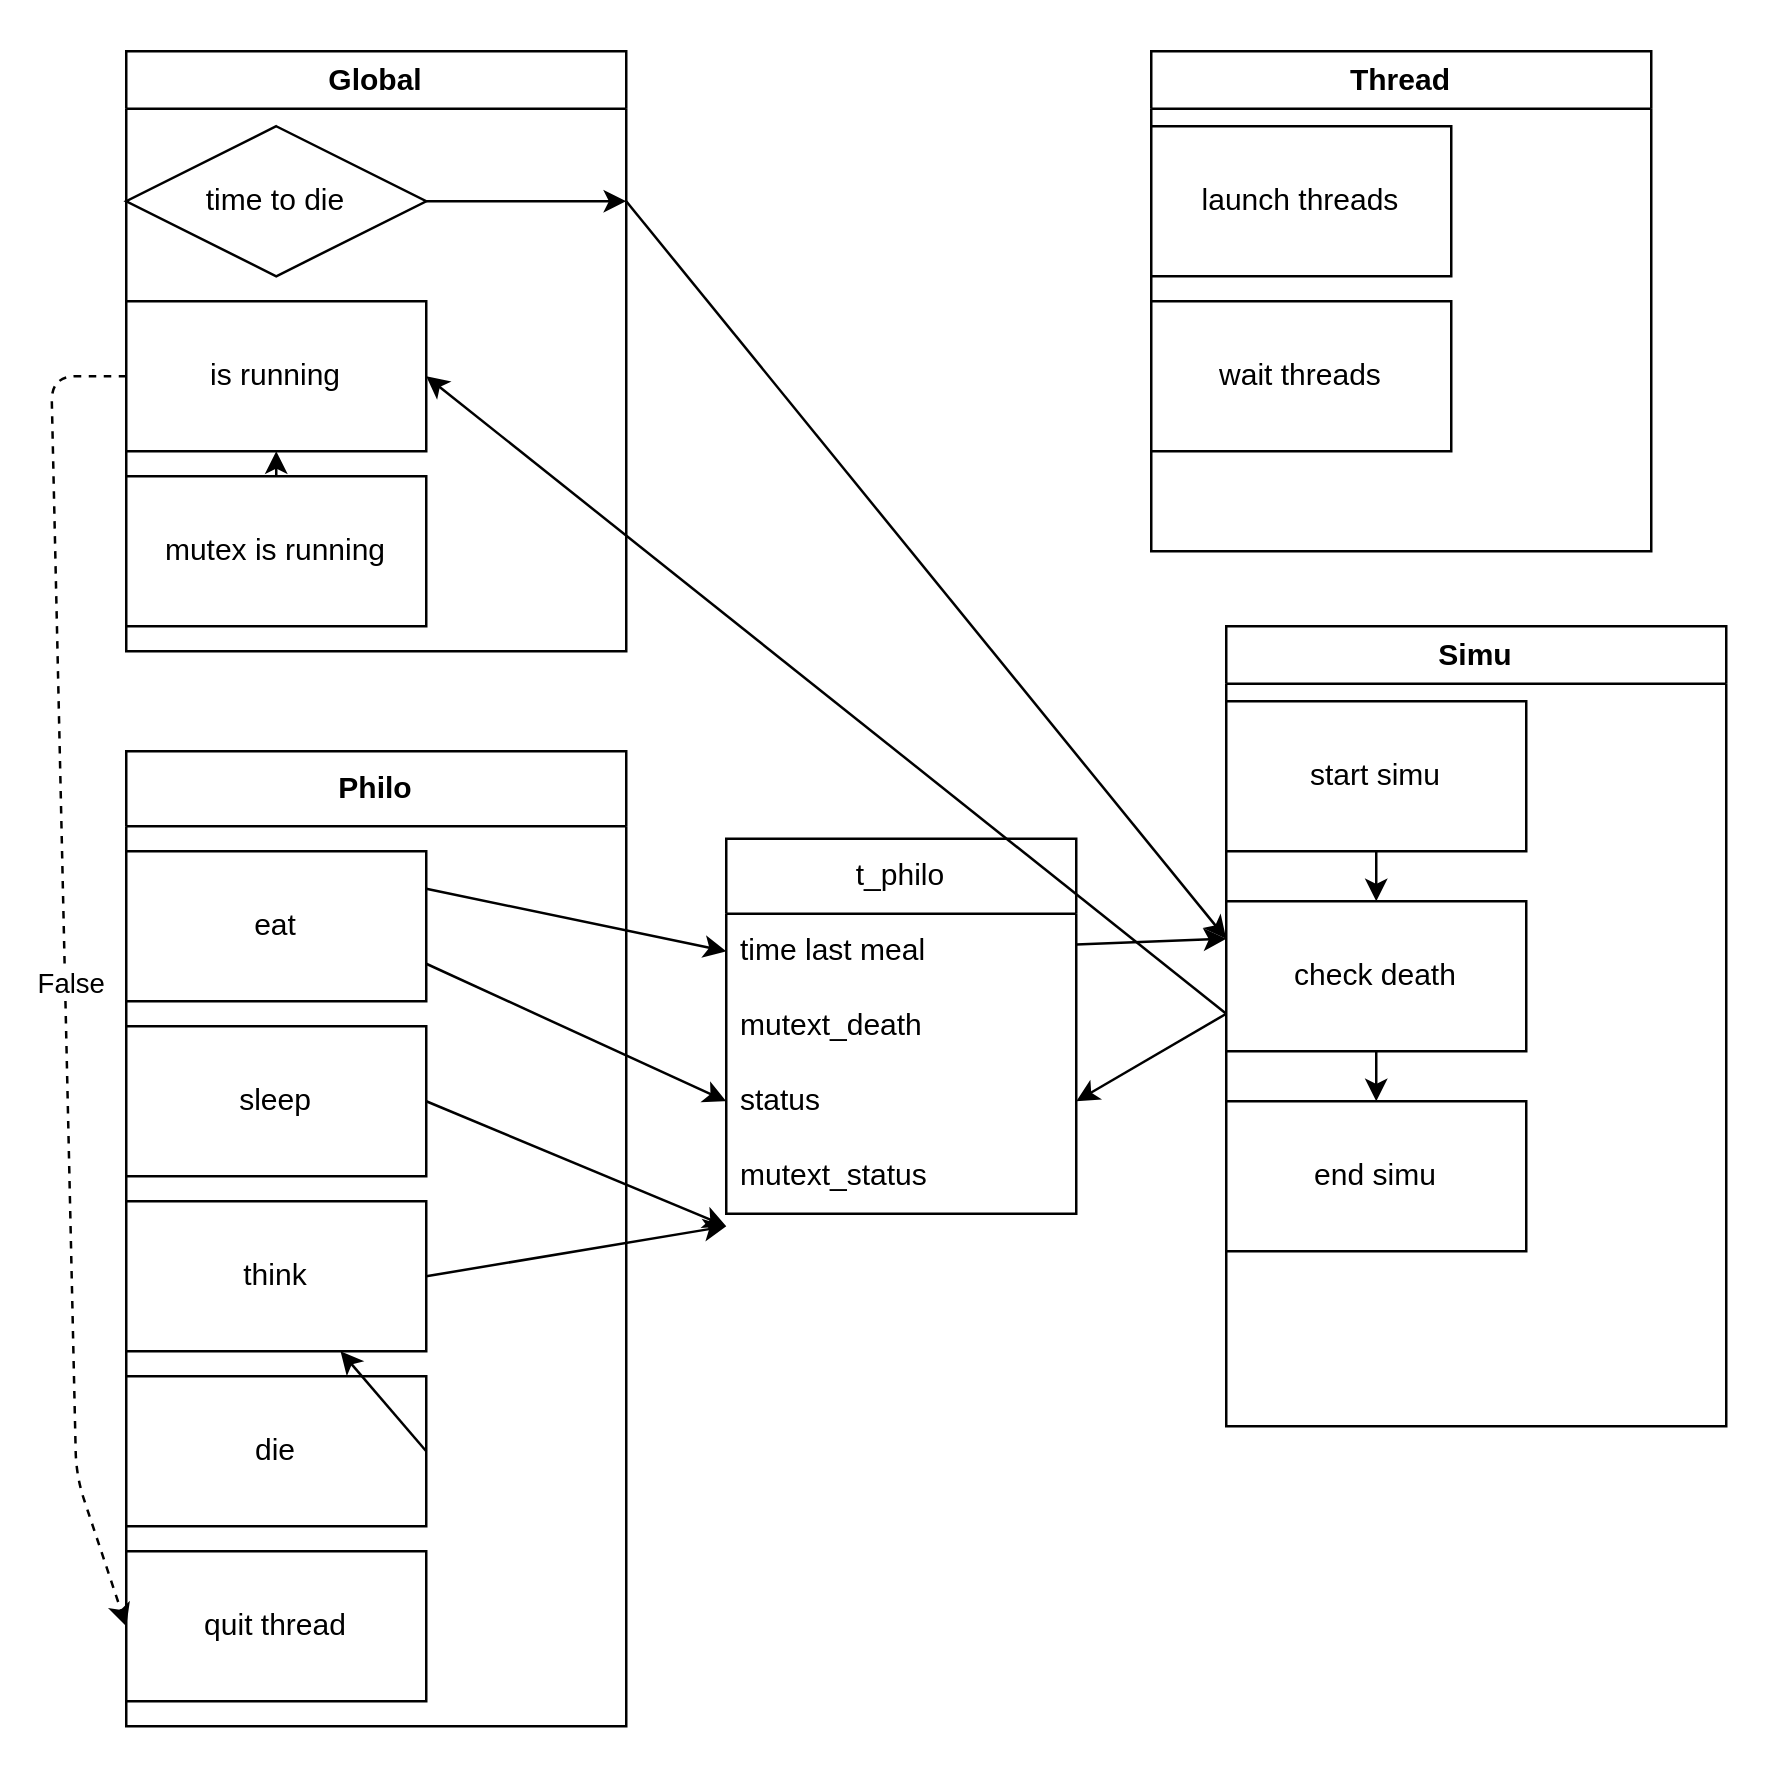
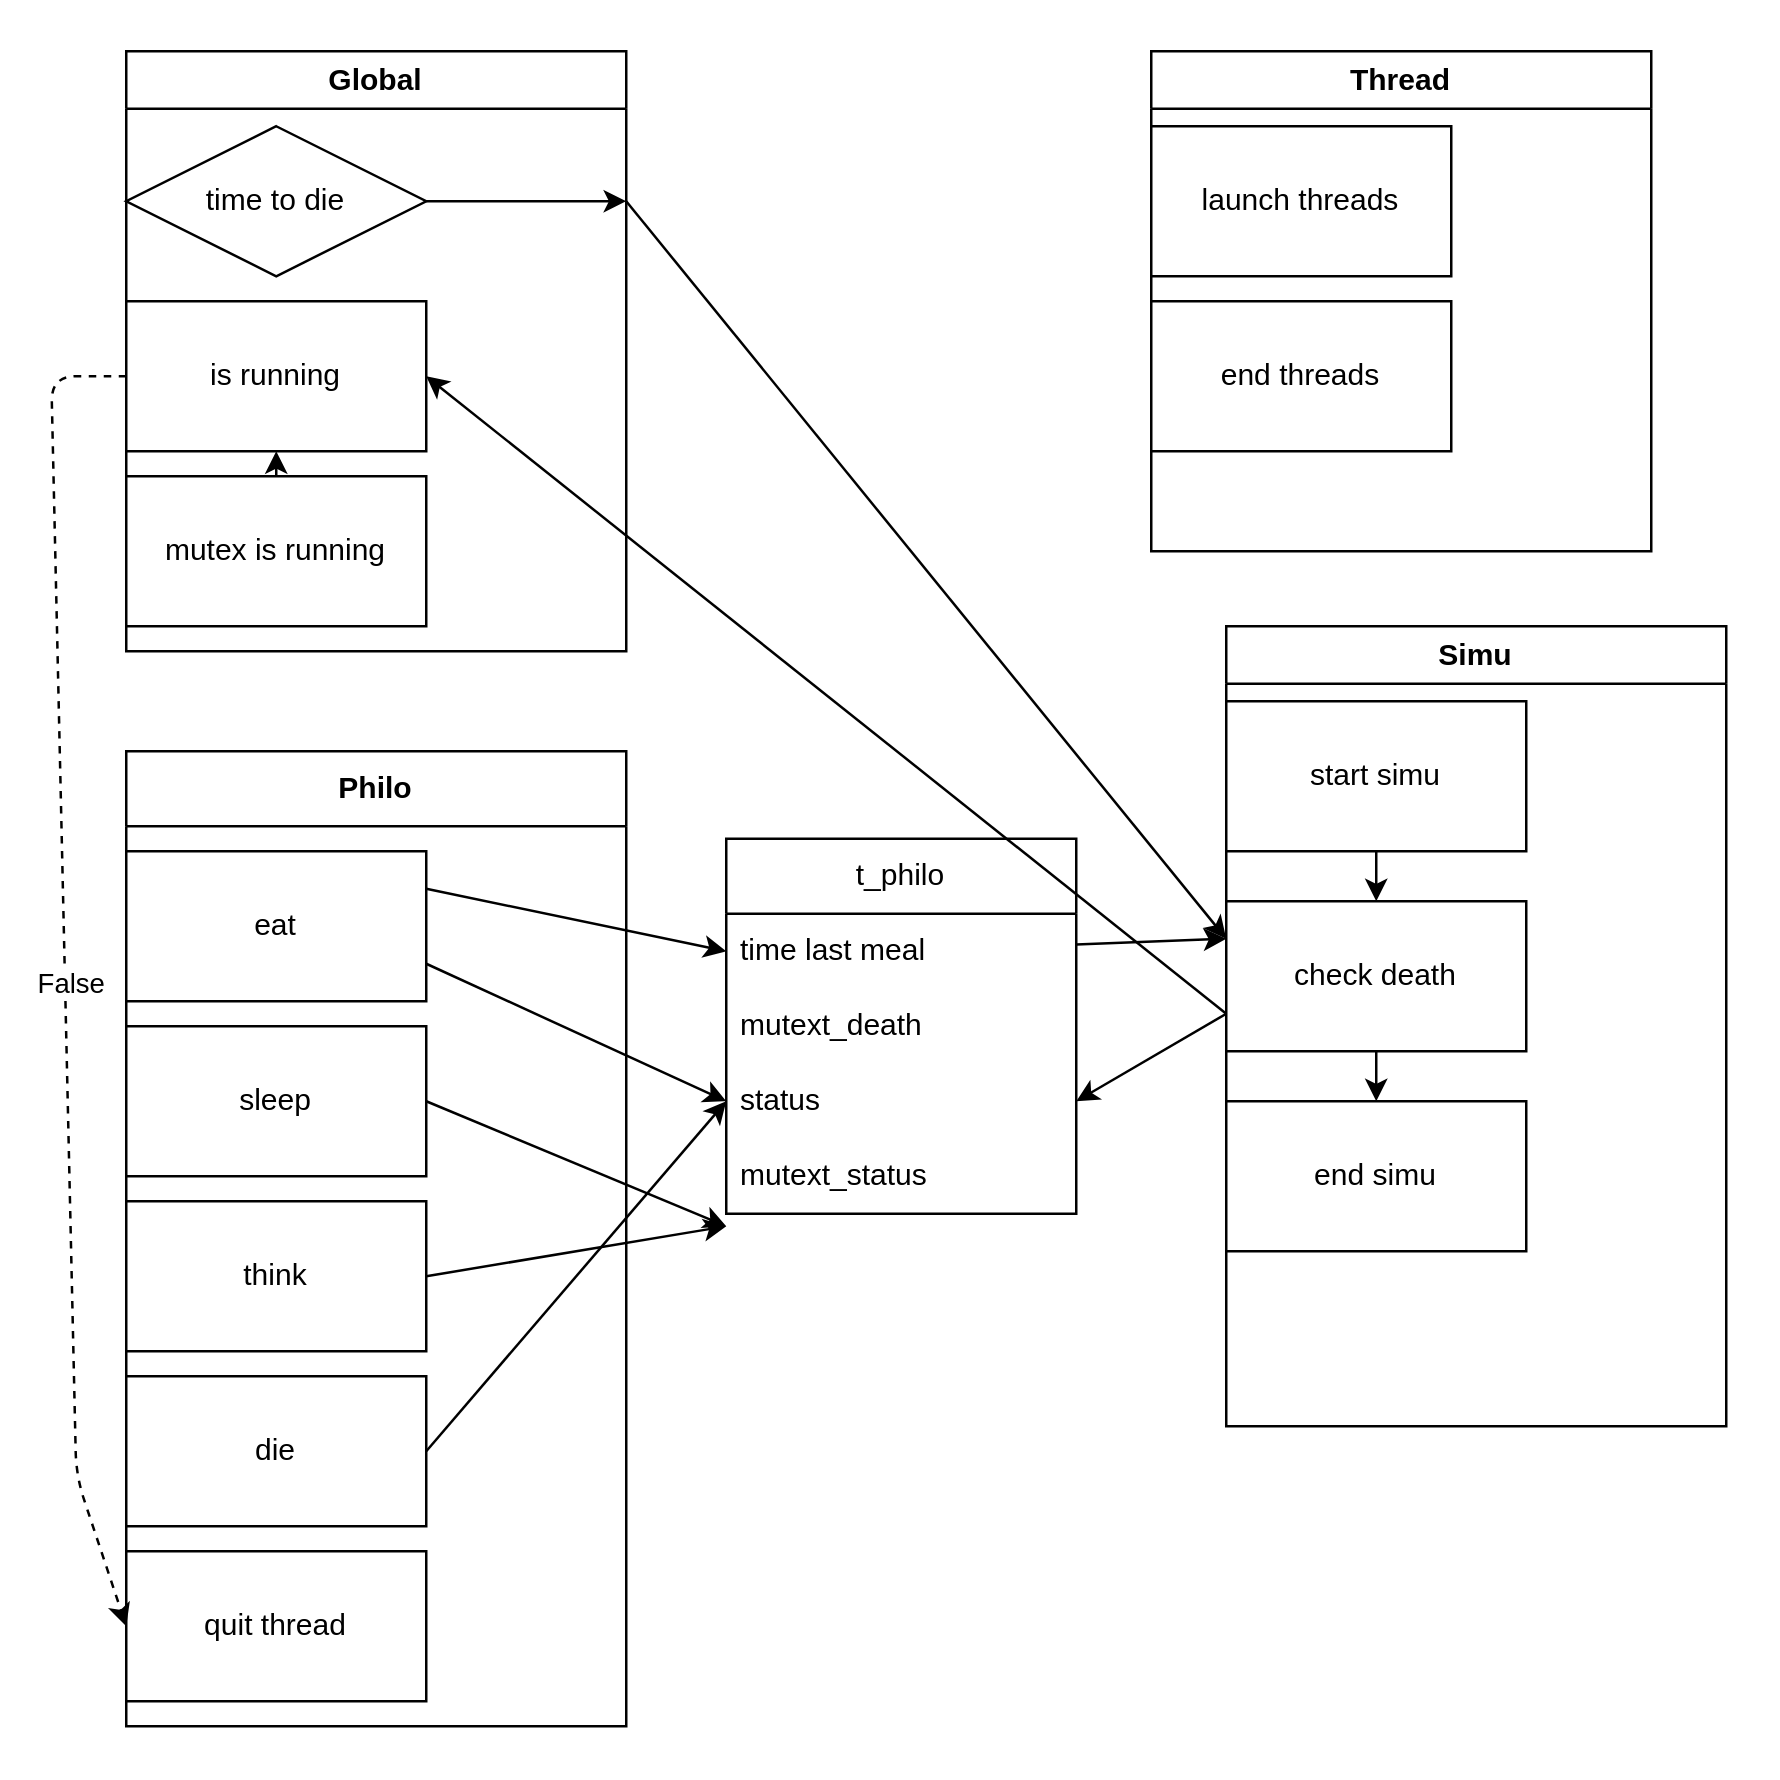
(1301, 376) -> (1301, 376)
(389, 1408) -> (512, 1352)
